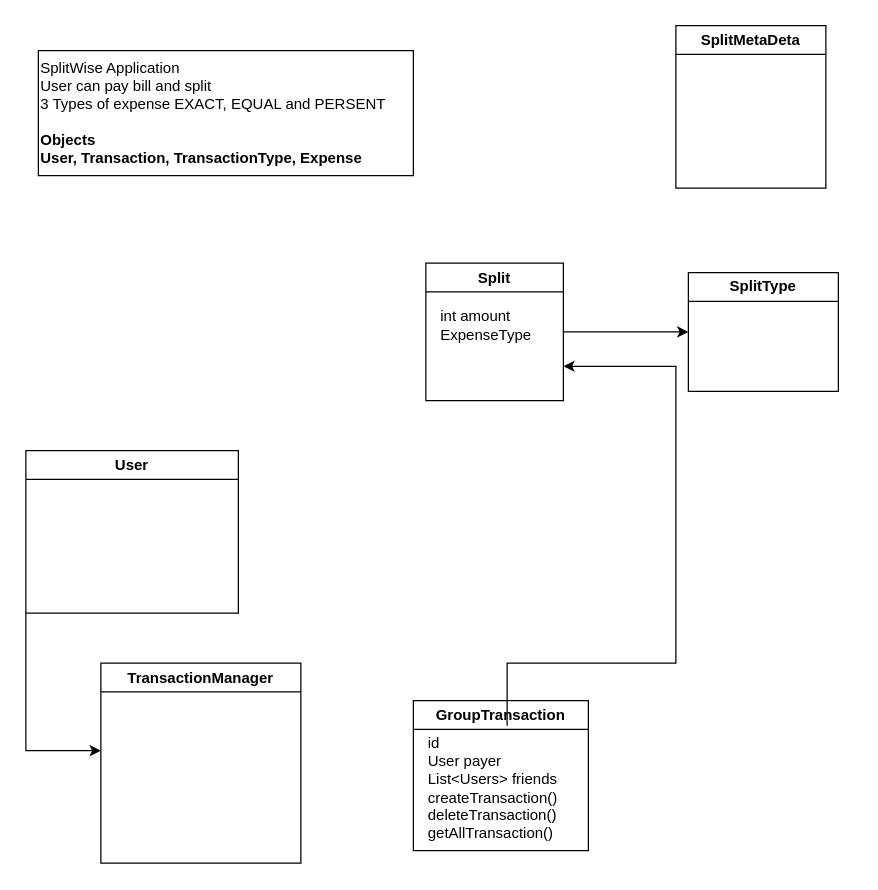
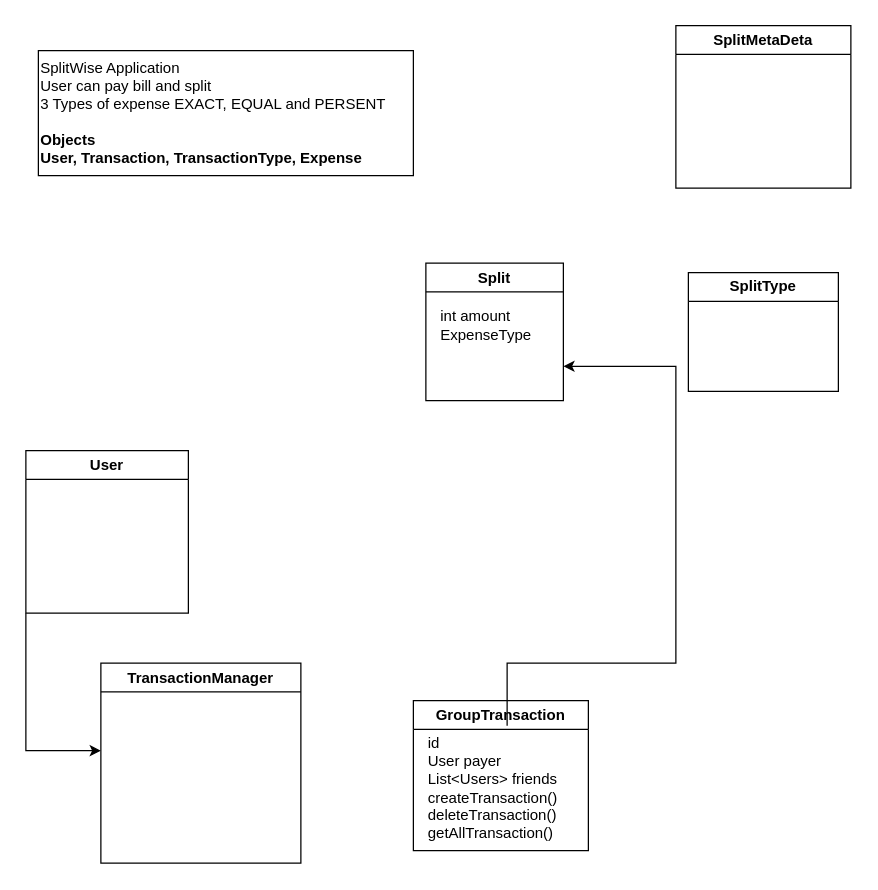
(751, 107) -> (763, 107)
(622, 332) -> none
(132, 532) -> (107, 532)
